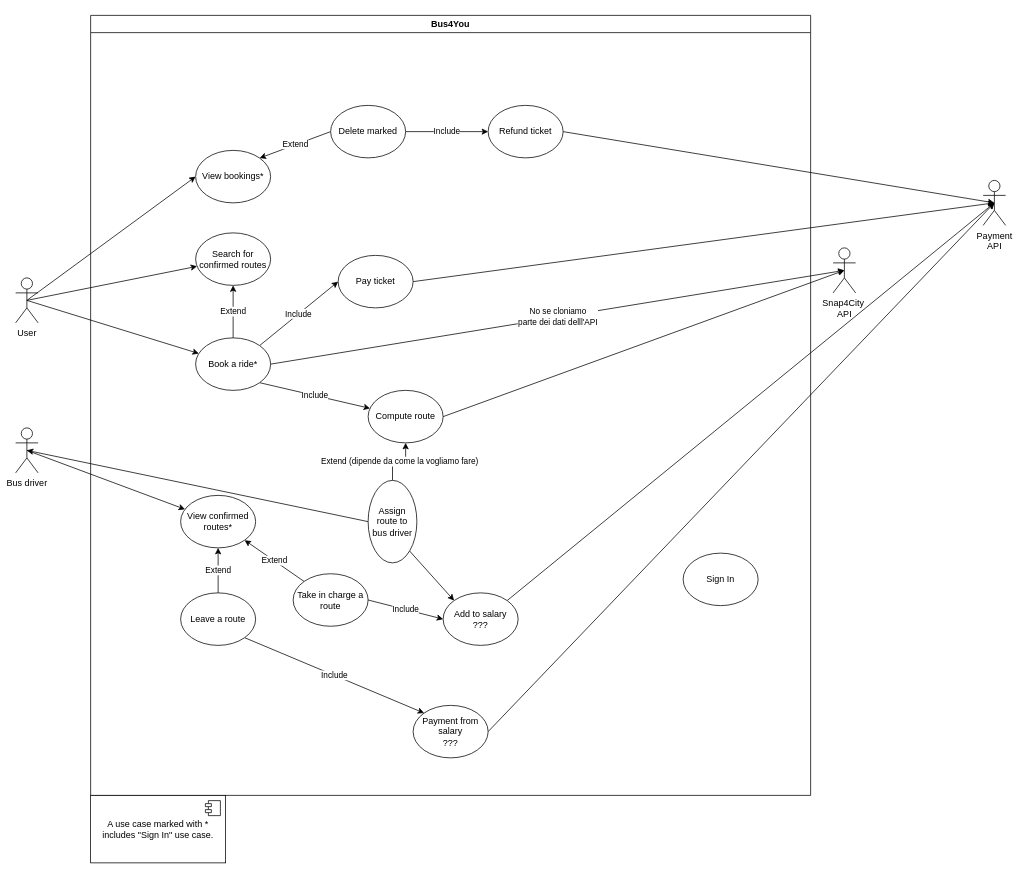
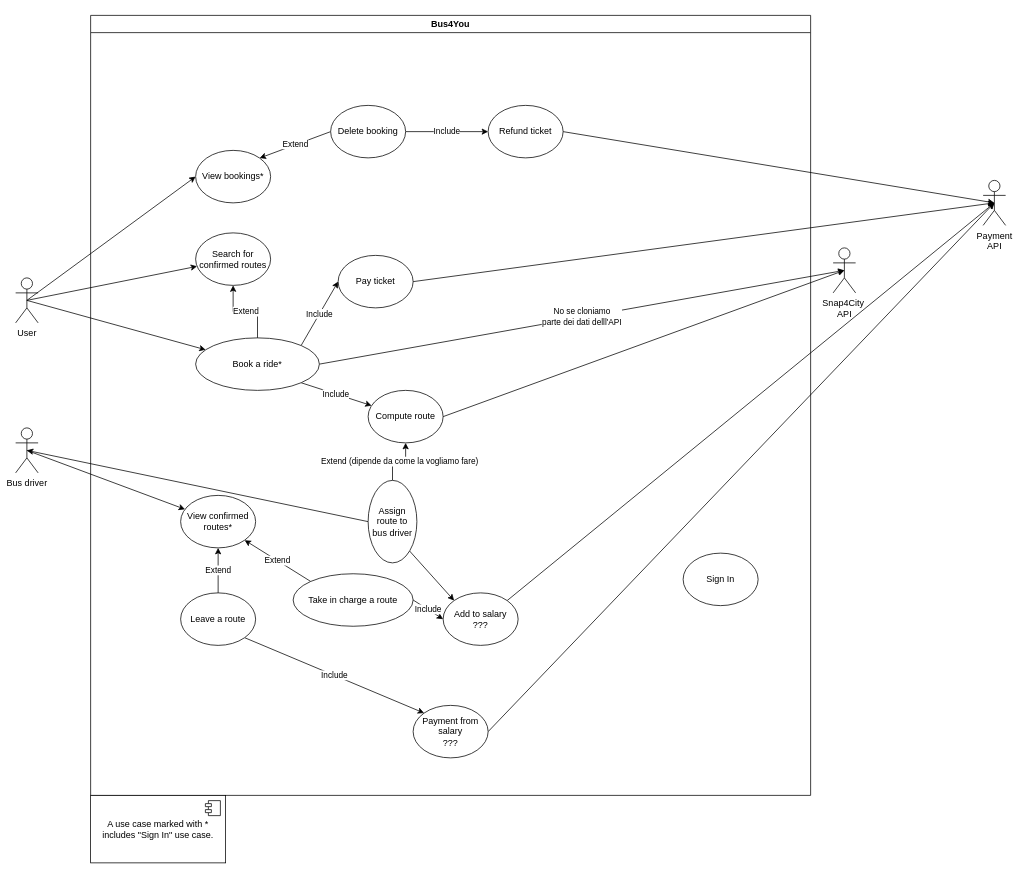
(368, 132) -> (368, 132)
(233, 364) -> (257, 364)
(330, 600) -> (353, 600)
